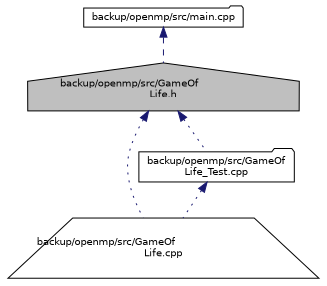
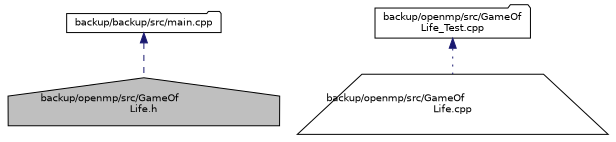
(163, 18) -> (144, 23)
(195, 136) -> none
(128, 169) -> none
